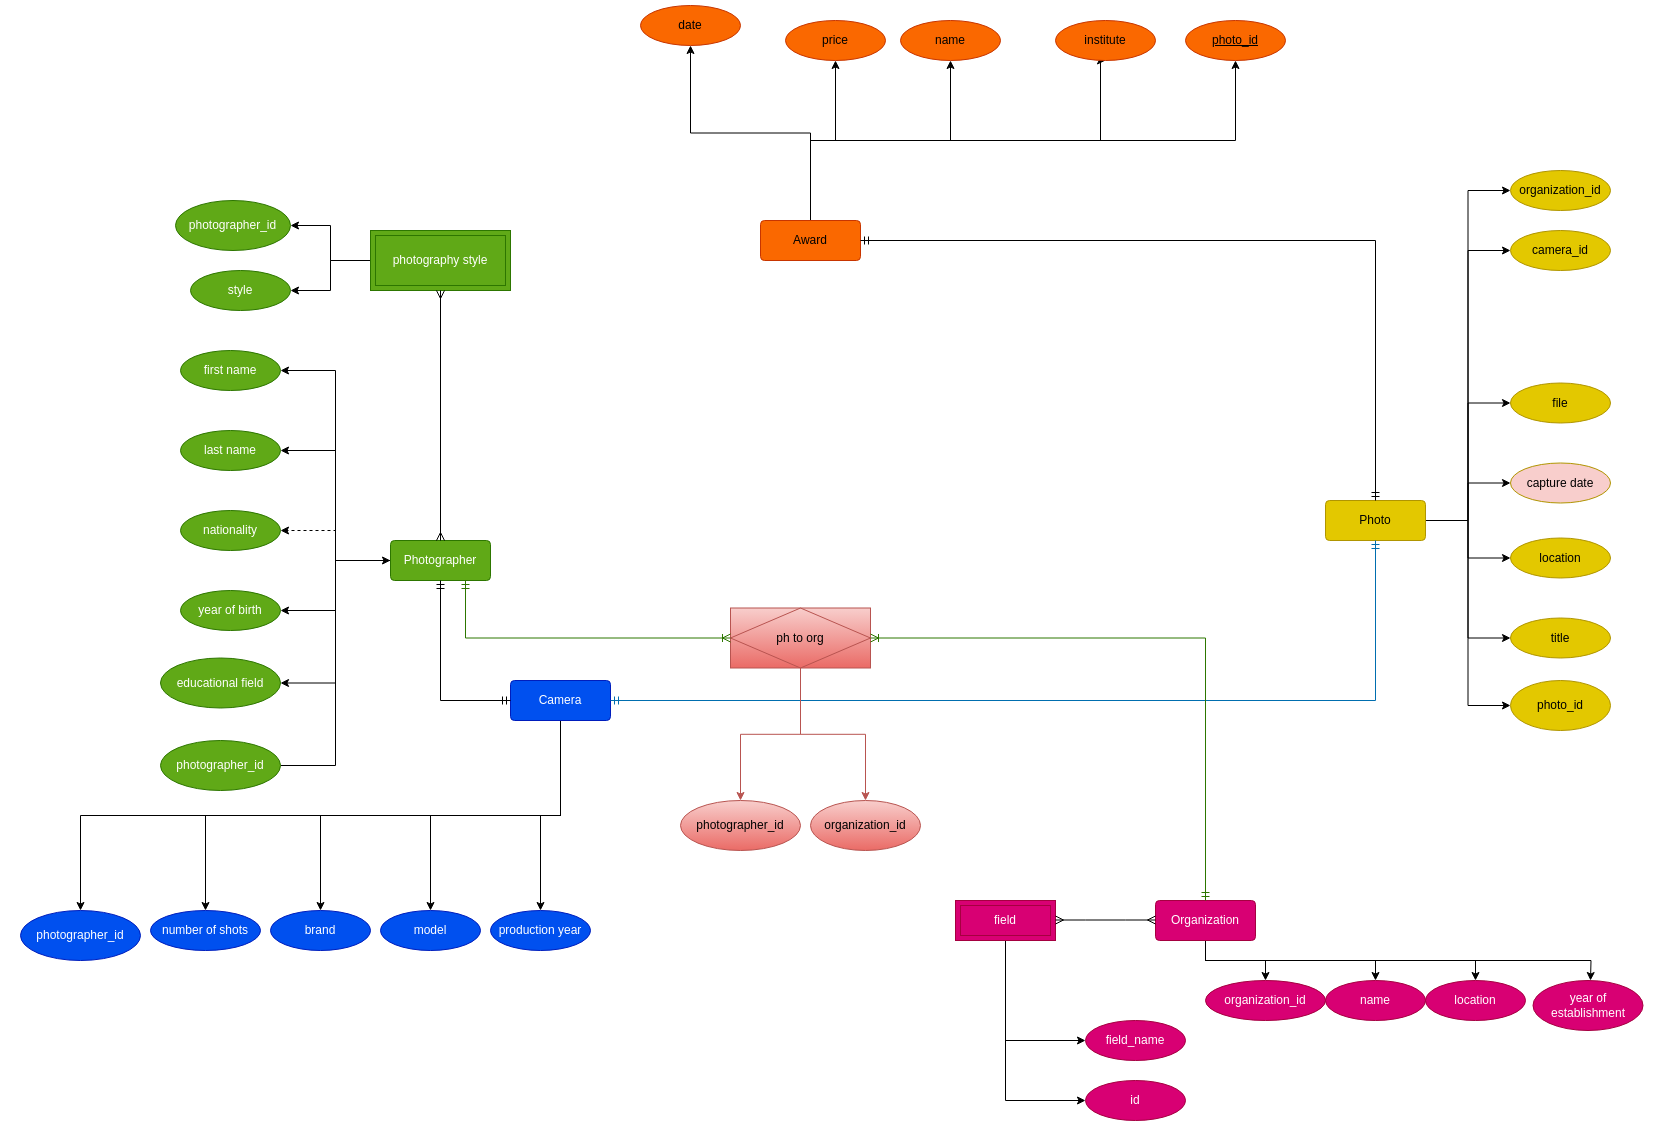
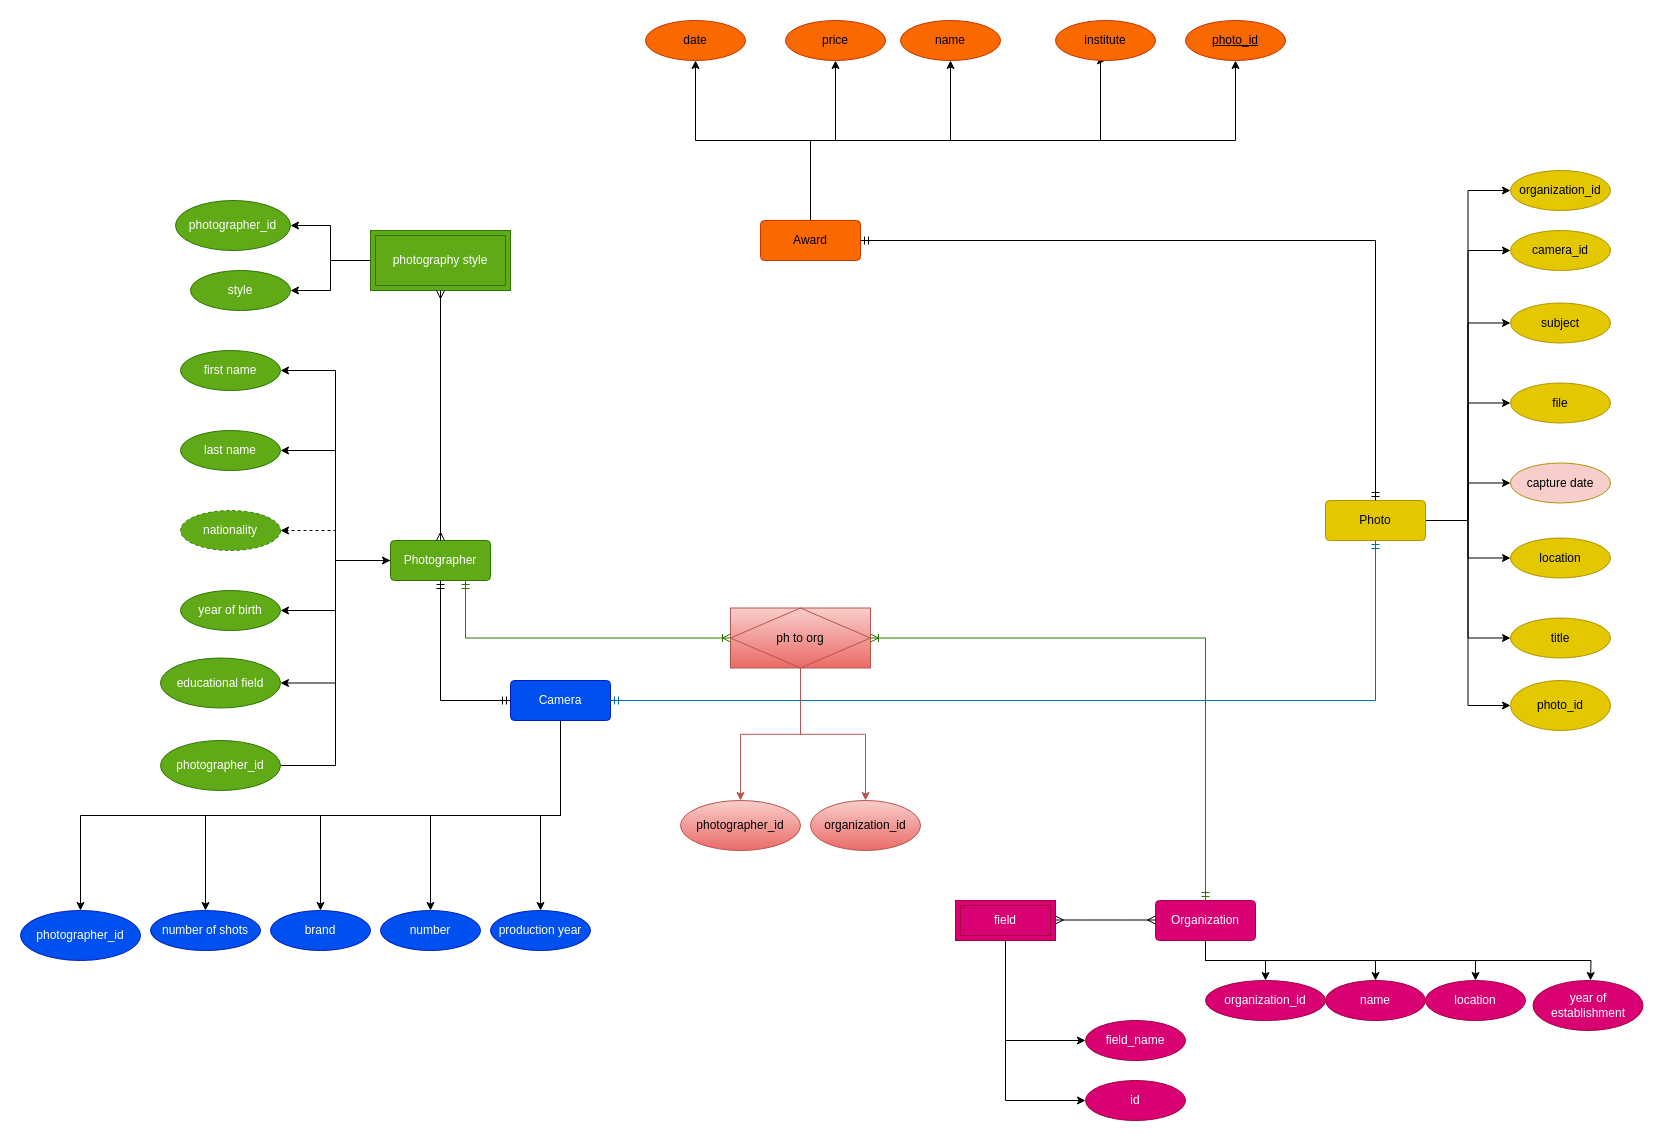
(691, 26) -> (696, 41)
none -> (1487, 323)
none -> (1561, 323)
(231, 531) -> (231, 531)
(431, 931) -> (431, 931)
